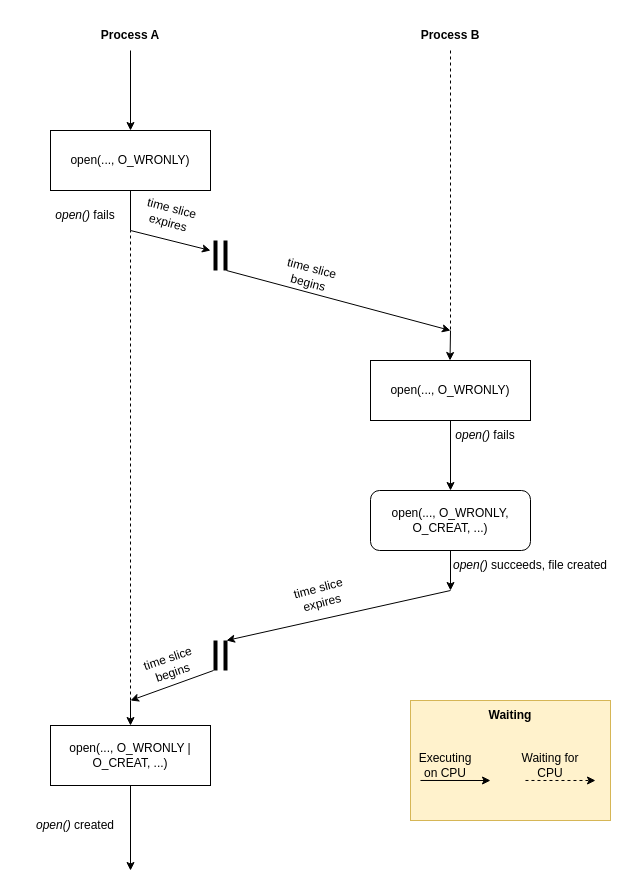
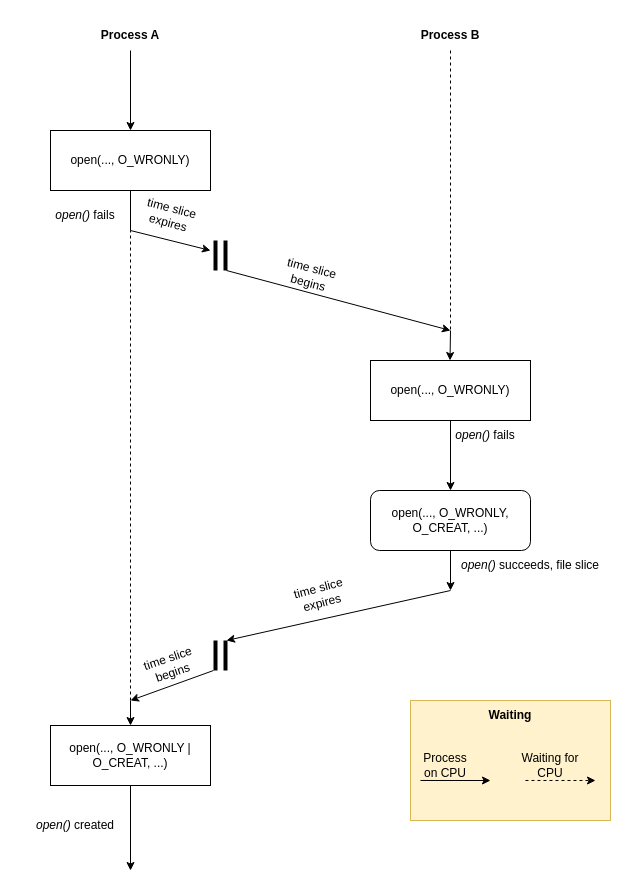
(531, 566) -> (531, 566)
(446, 766) -> (446, 766)
